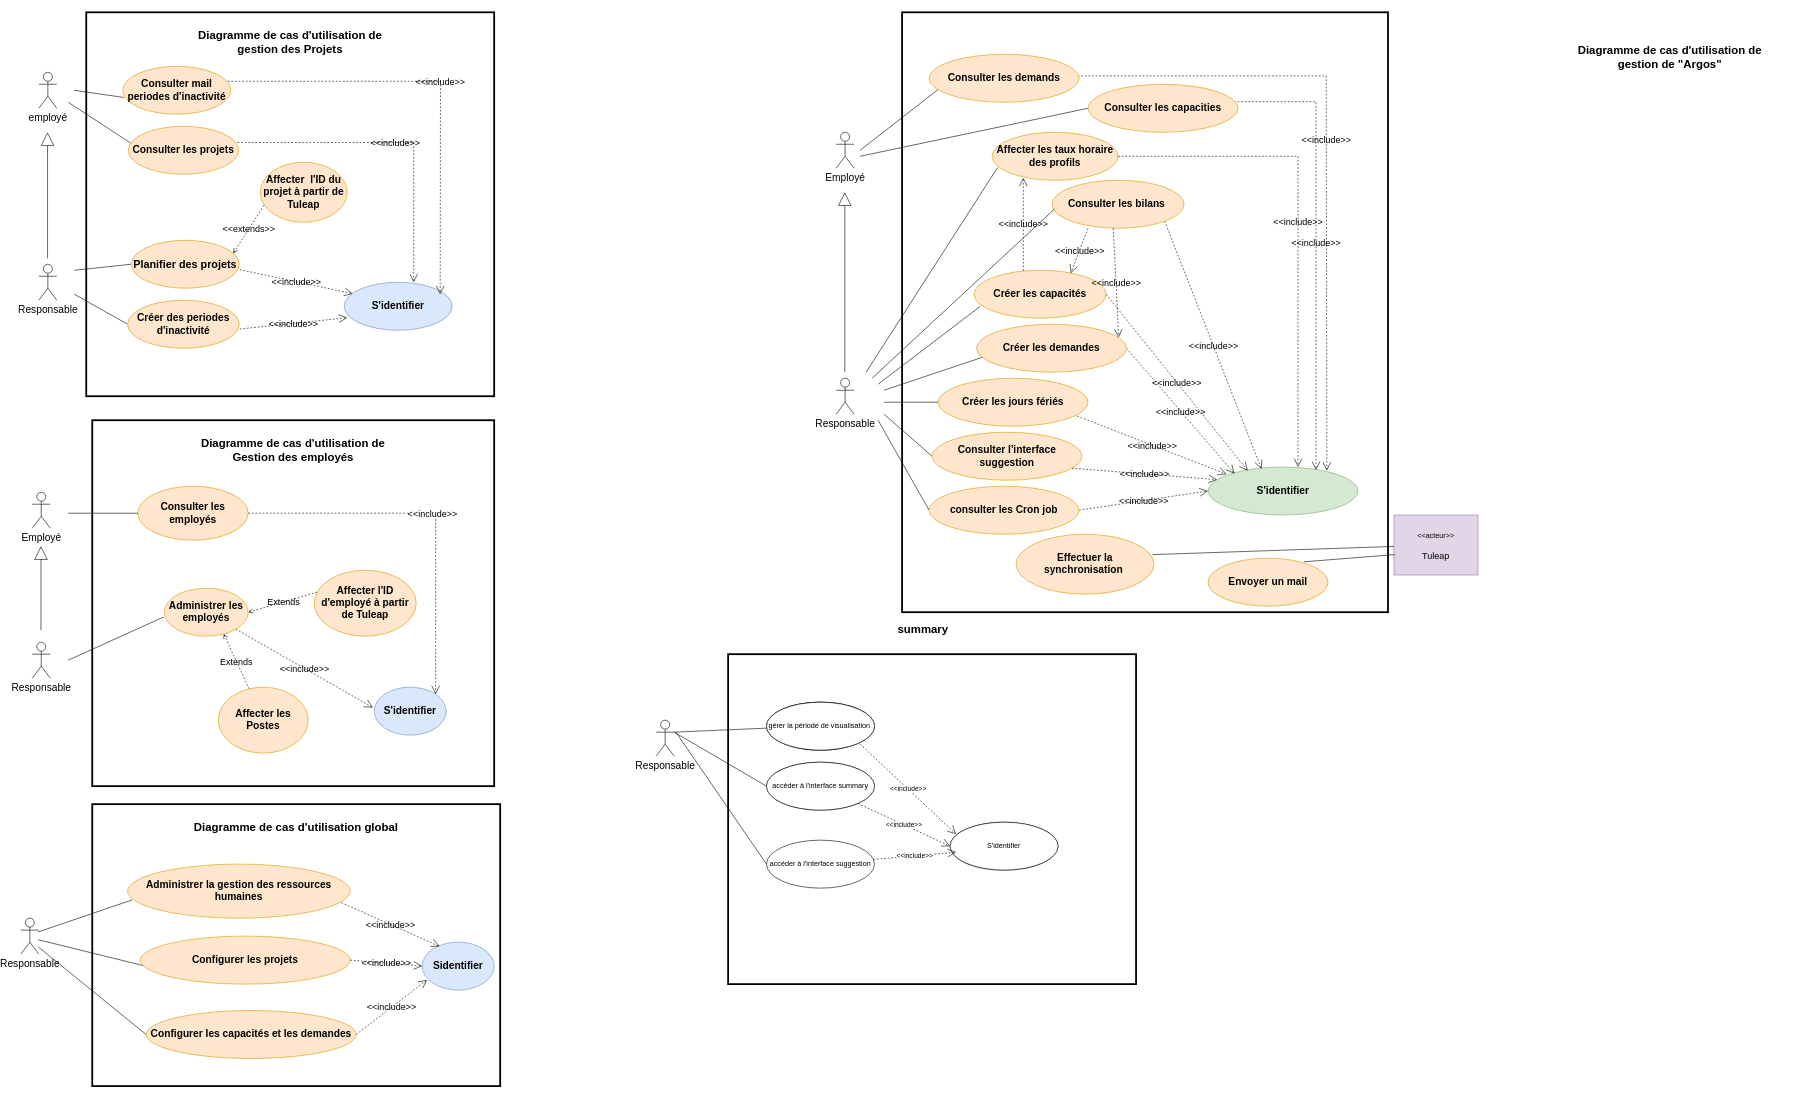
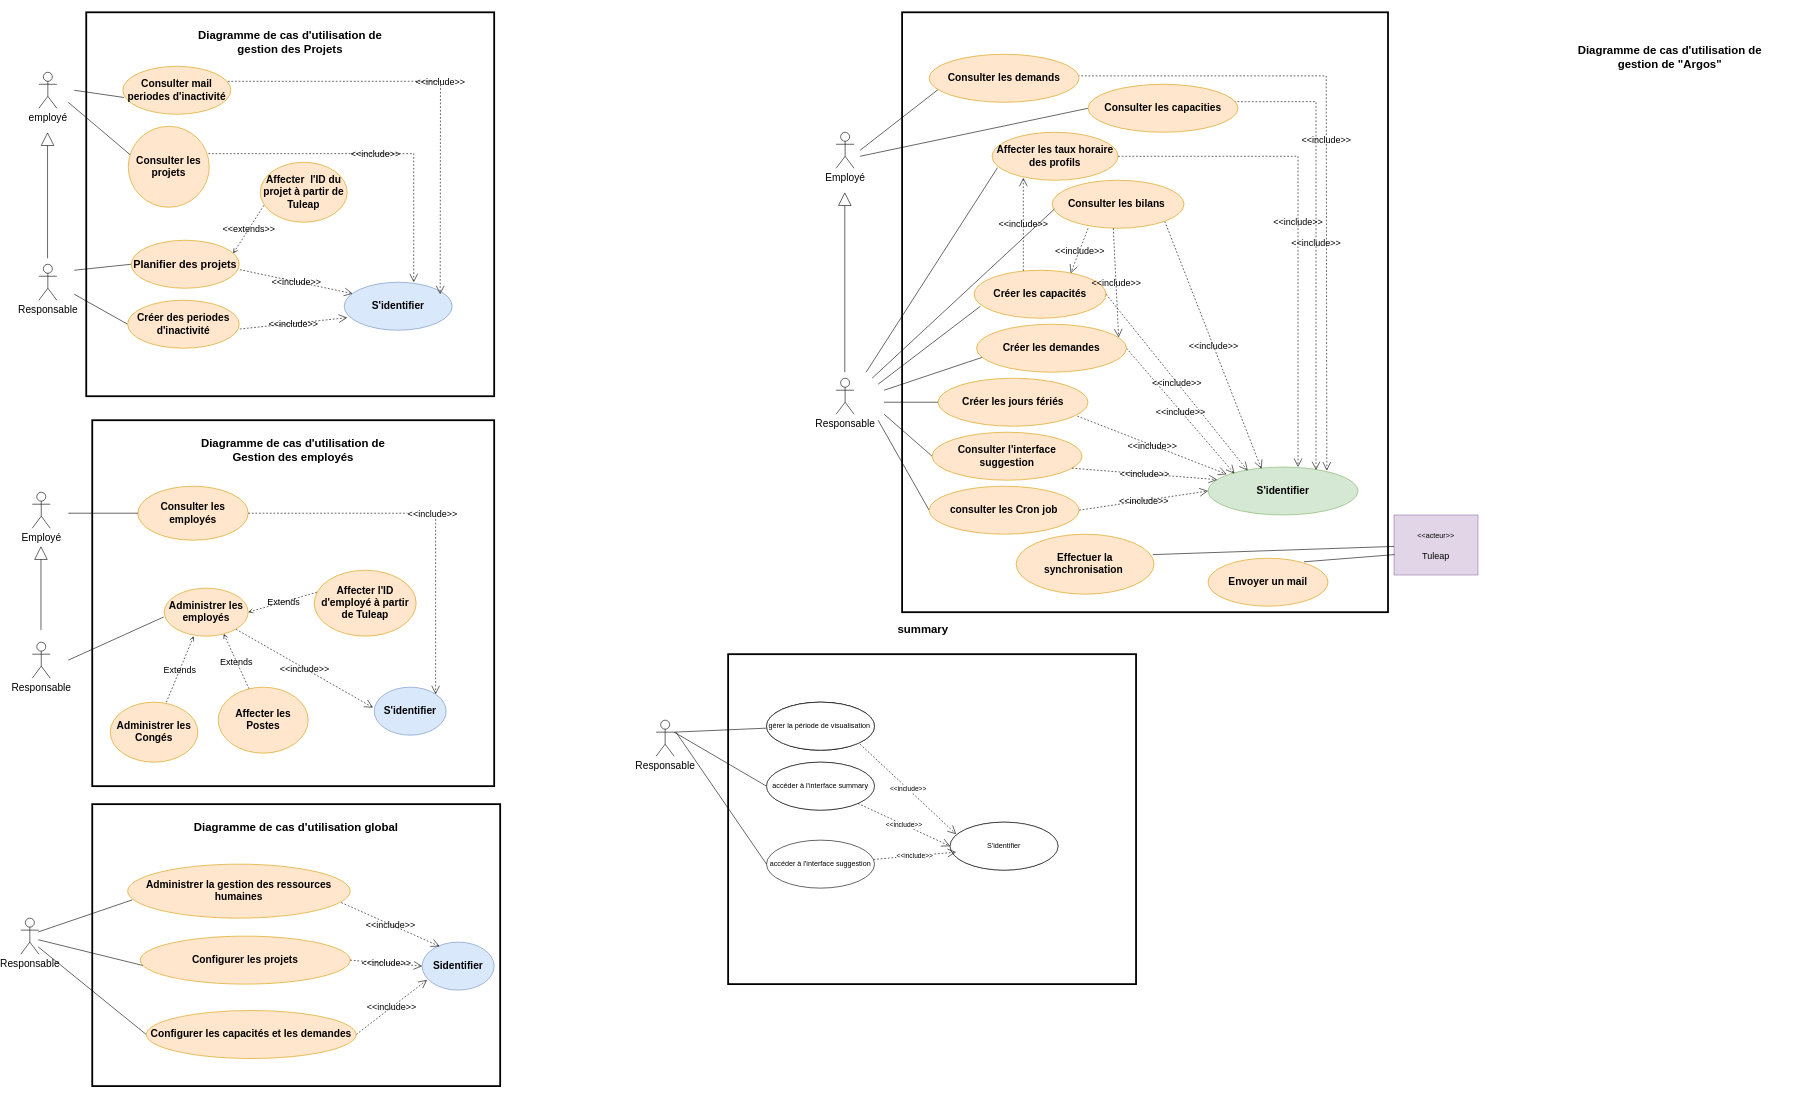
(183, 150) -> (169, 167)
none -> (185, 656)
none -> (154, 732)
